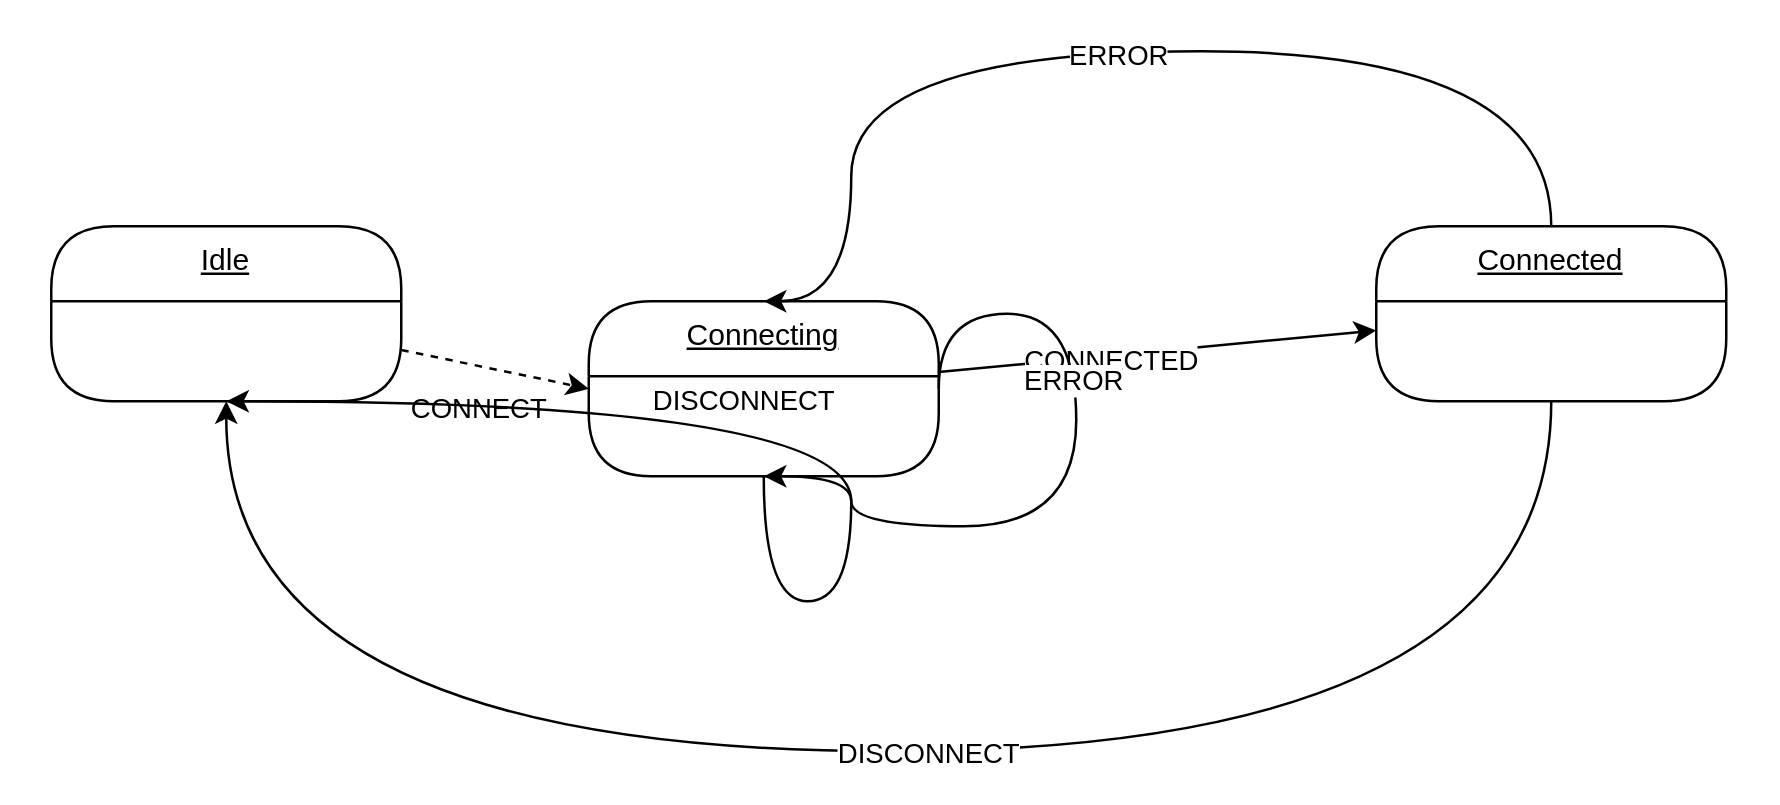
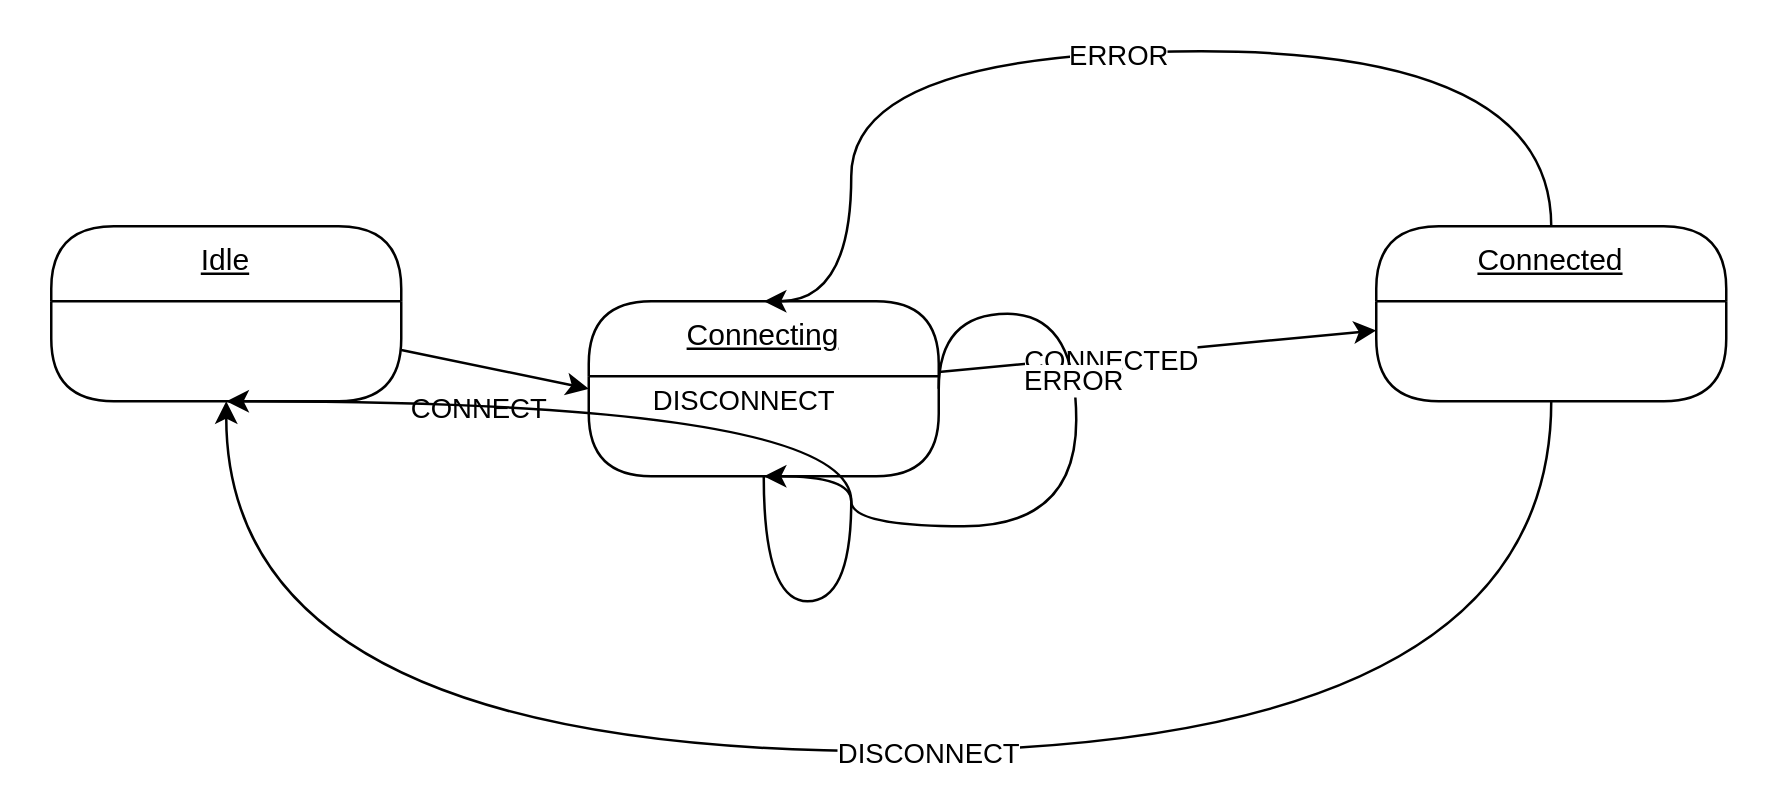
(490, 368) -> (490, 368)
